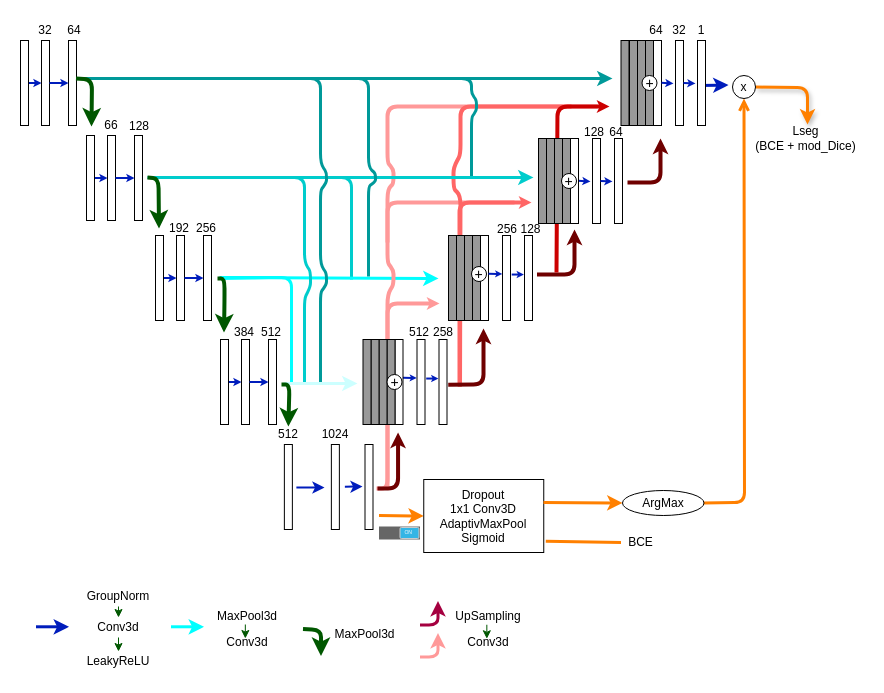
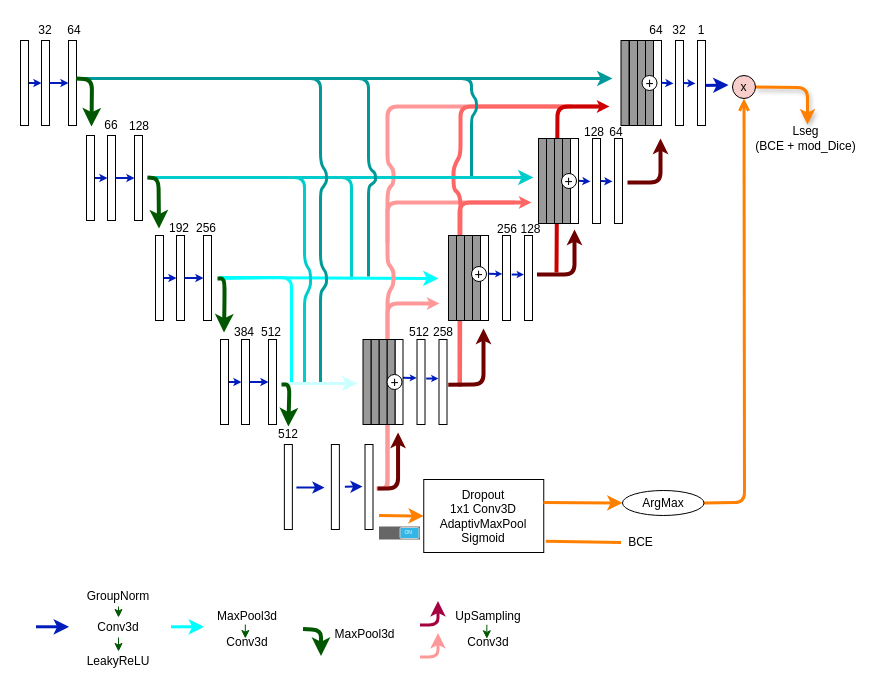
(744, 87) -> (744, 87)
(335, 435) -> none
